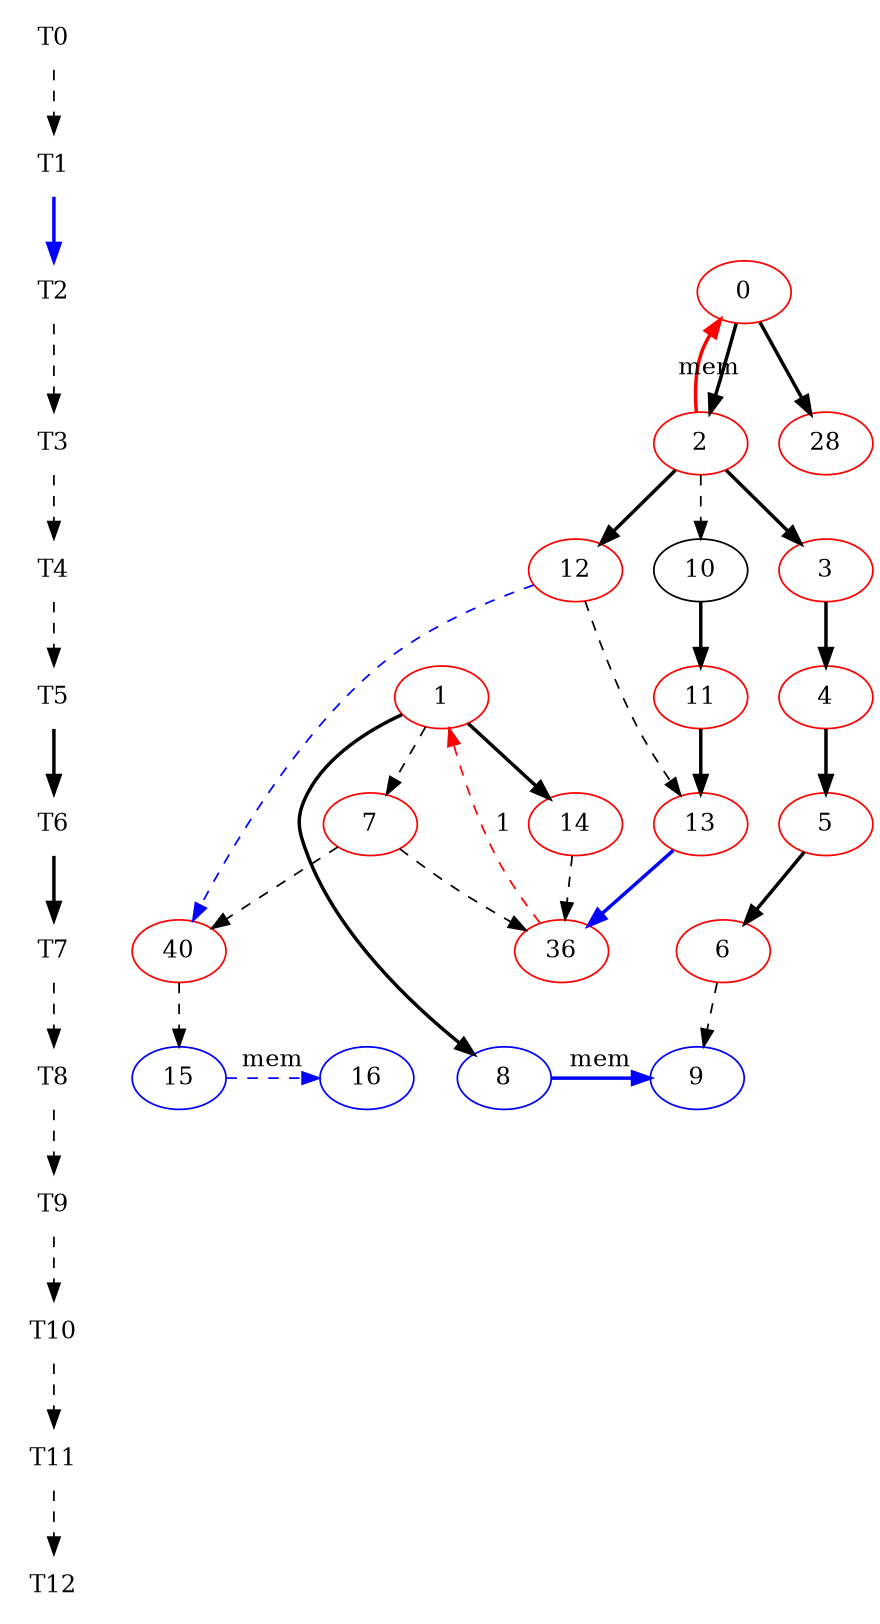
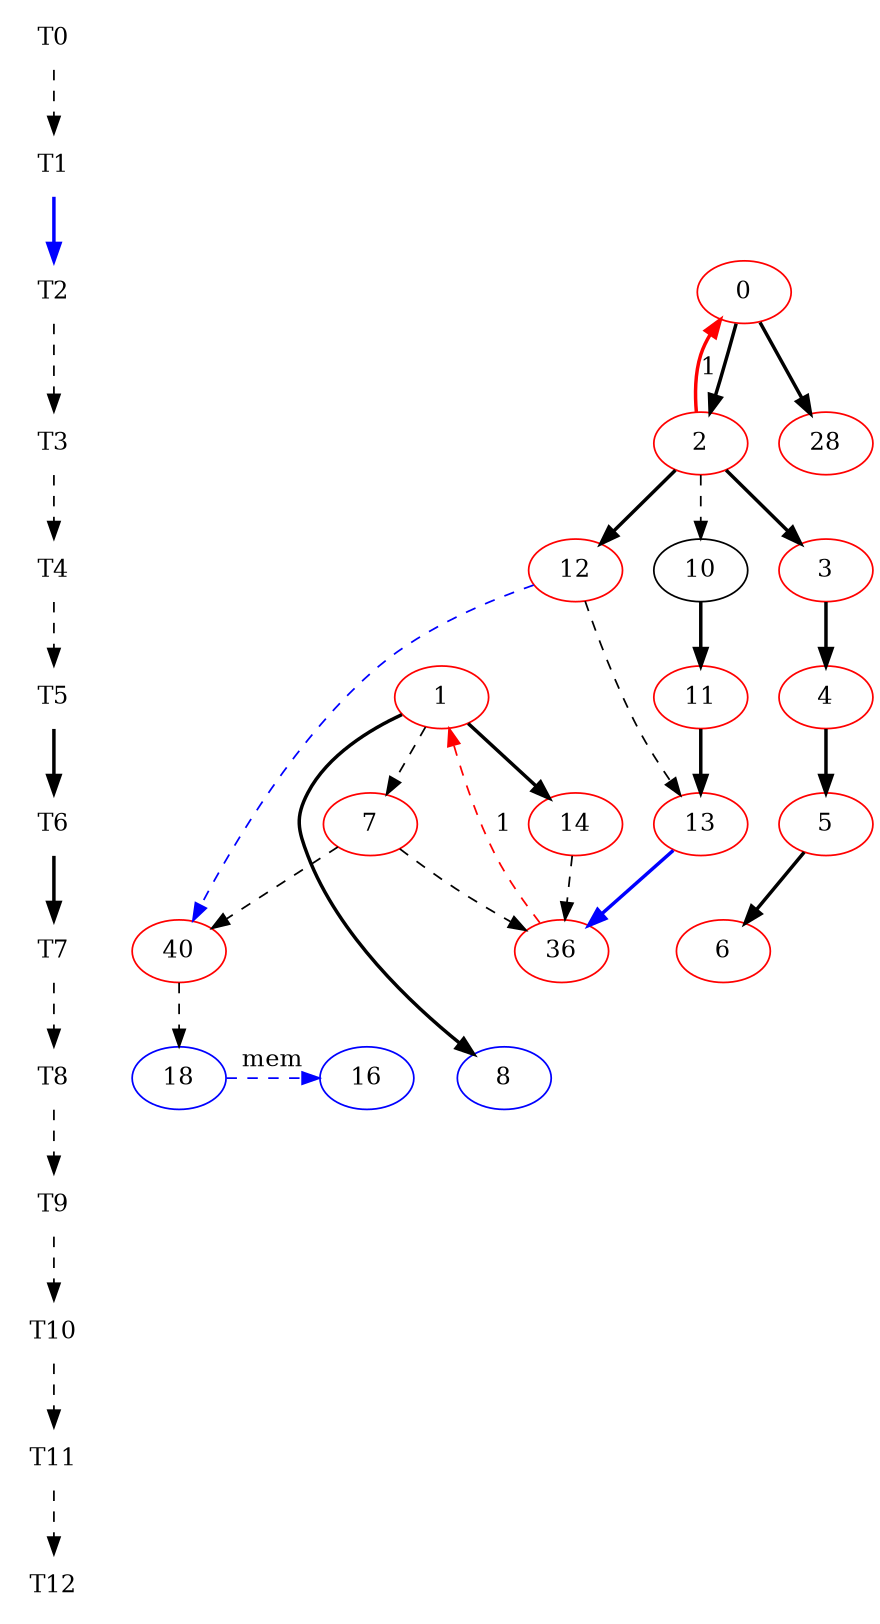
(709, 368) -> (709, 368)
(179, 1078) -> (179, 1078)
(697, 1078) -> none
